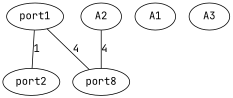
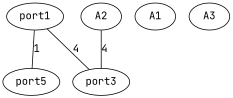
(31, 82) -> (31, 82)
(101, 82) -> (101, 82)
